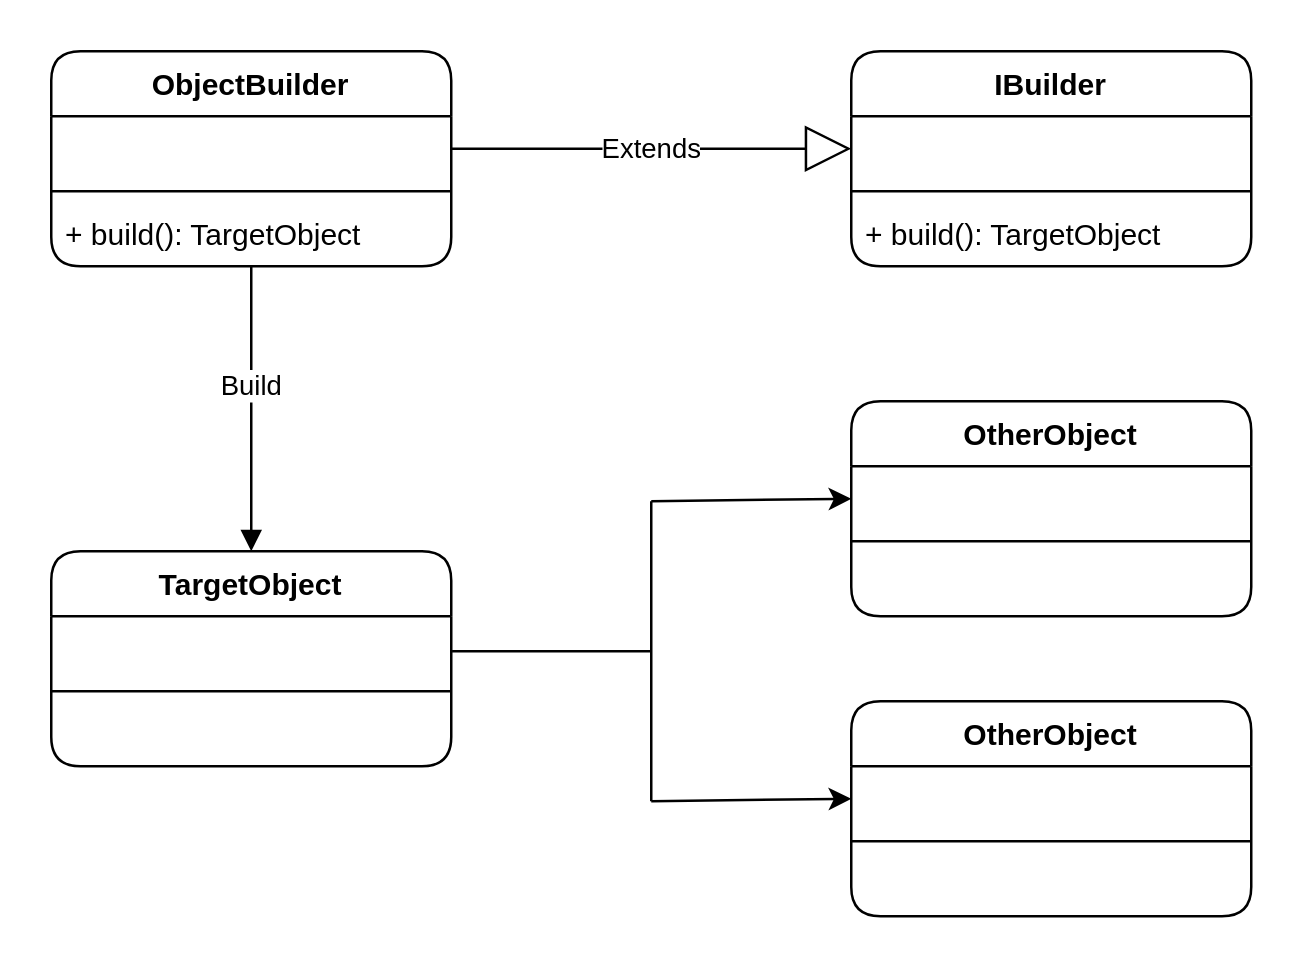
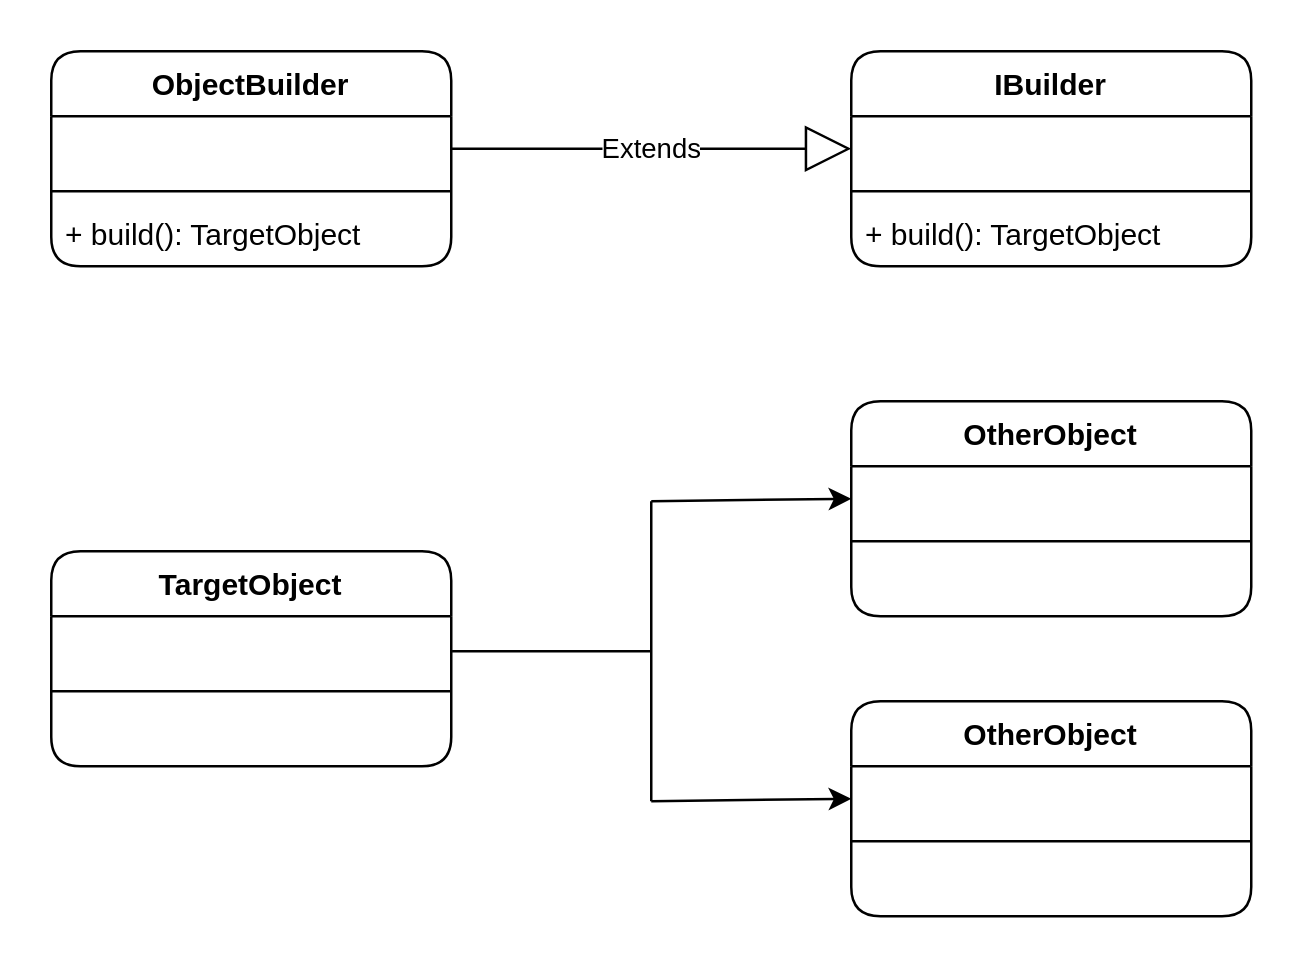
(251, 401) -> none
